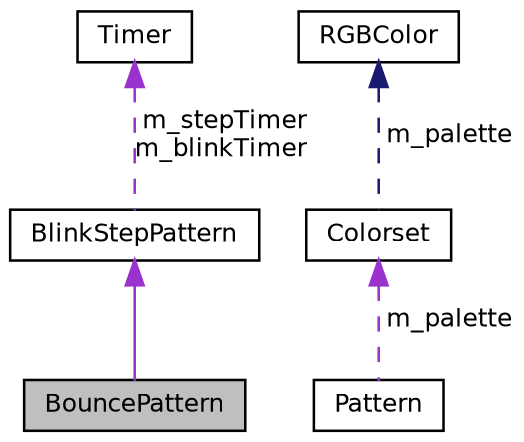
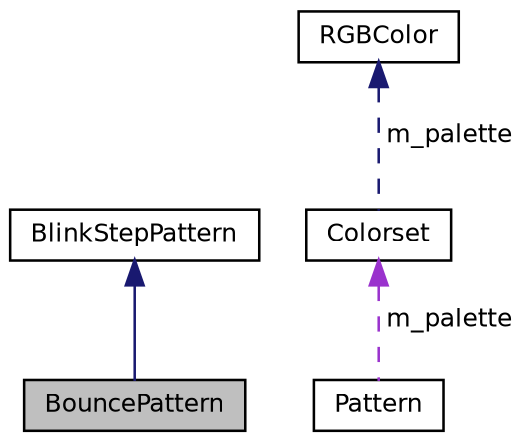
(135, 37) -> none
(135, 333) -> (135, 333)
